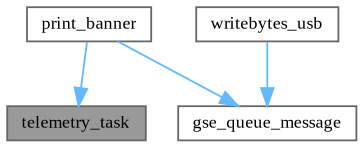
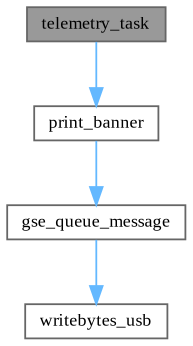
(84, 65) -> (96, 65)
(267, 65) -> (96, 263)
